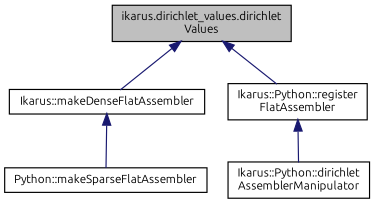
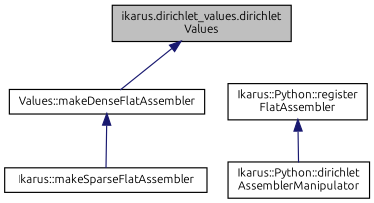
(254, 66) -> none
(107, 102) -> (107, 102)
(106, 180) -> (106, 180)
